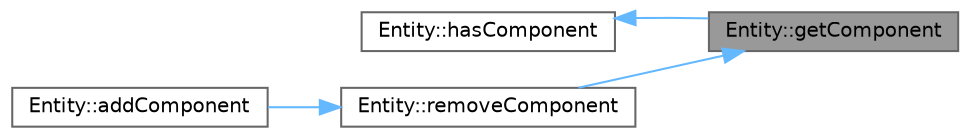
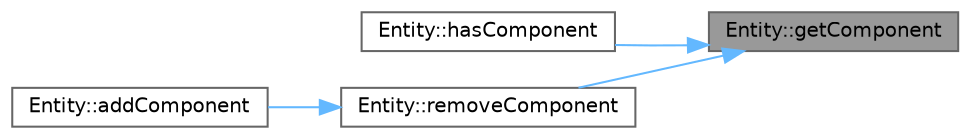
(672, 18) -> (651, 45)
